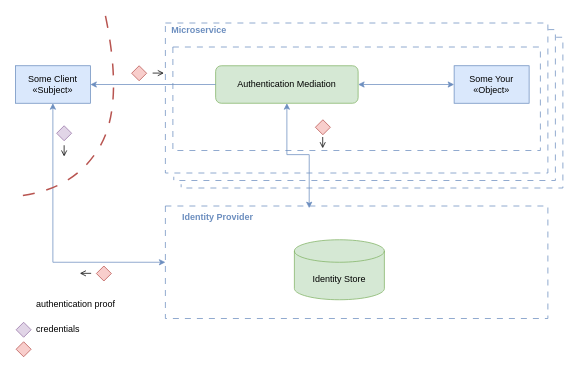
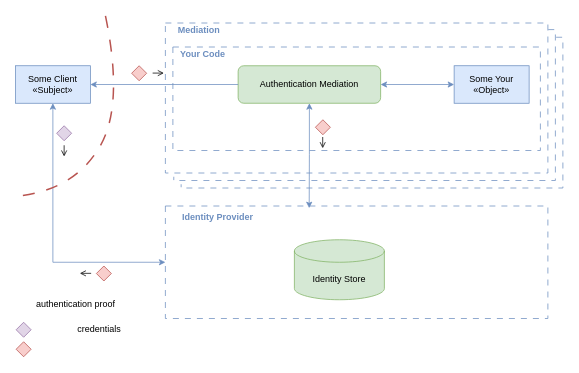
(199, 30) -> (199, 30)
none -> (203, 54)
(287, 84) -> (309, 84)
(57, 330) -> (99, 330)
